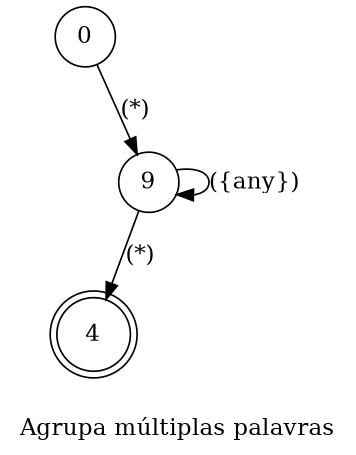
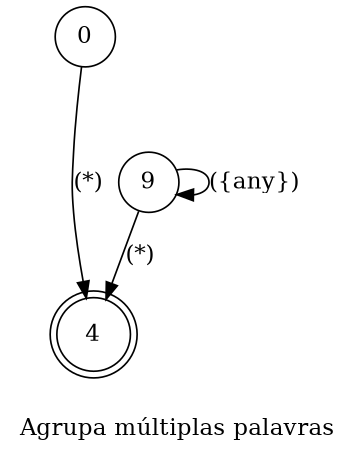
(114, 102) -> (72, 174)
